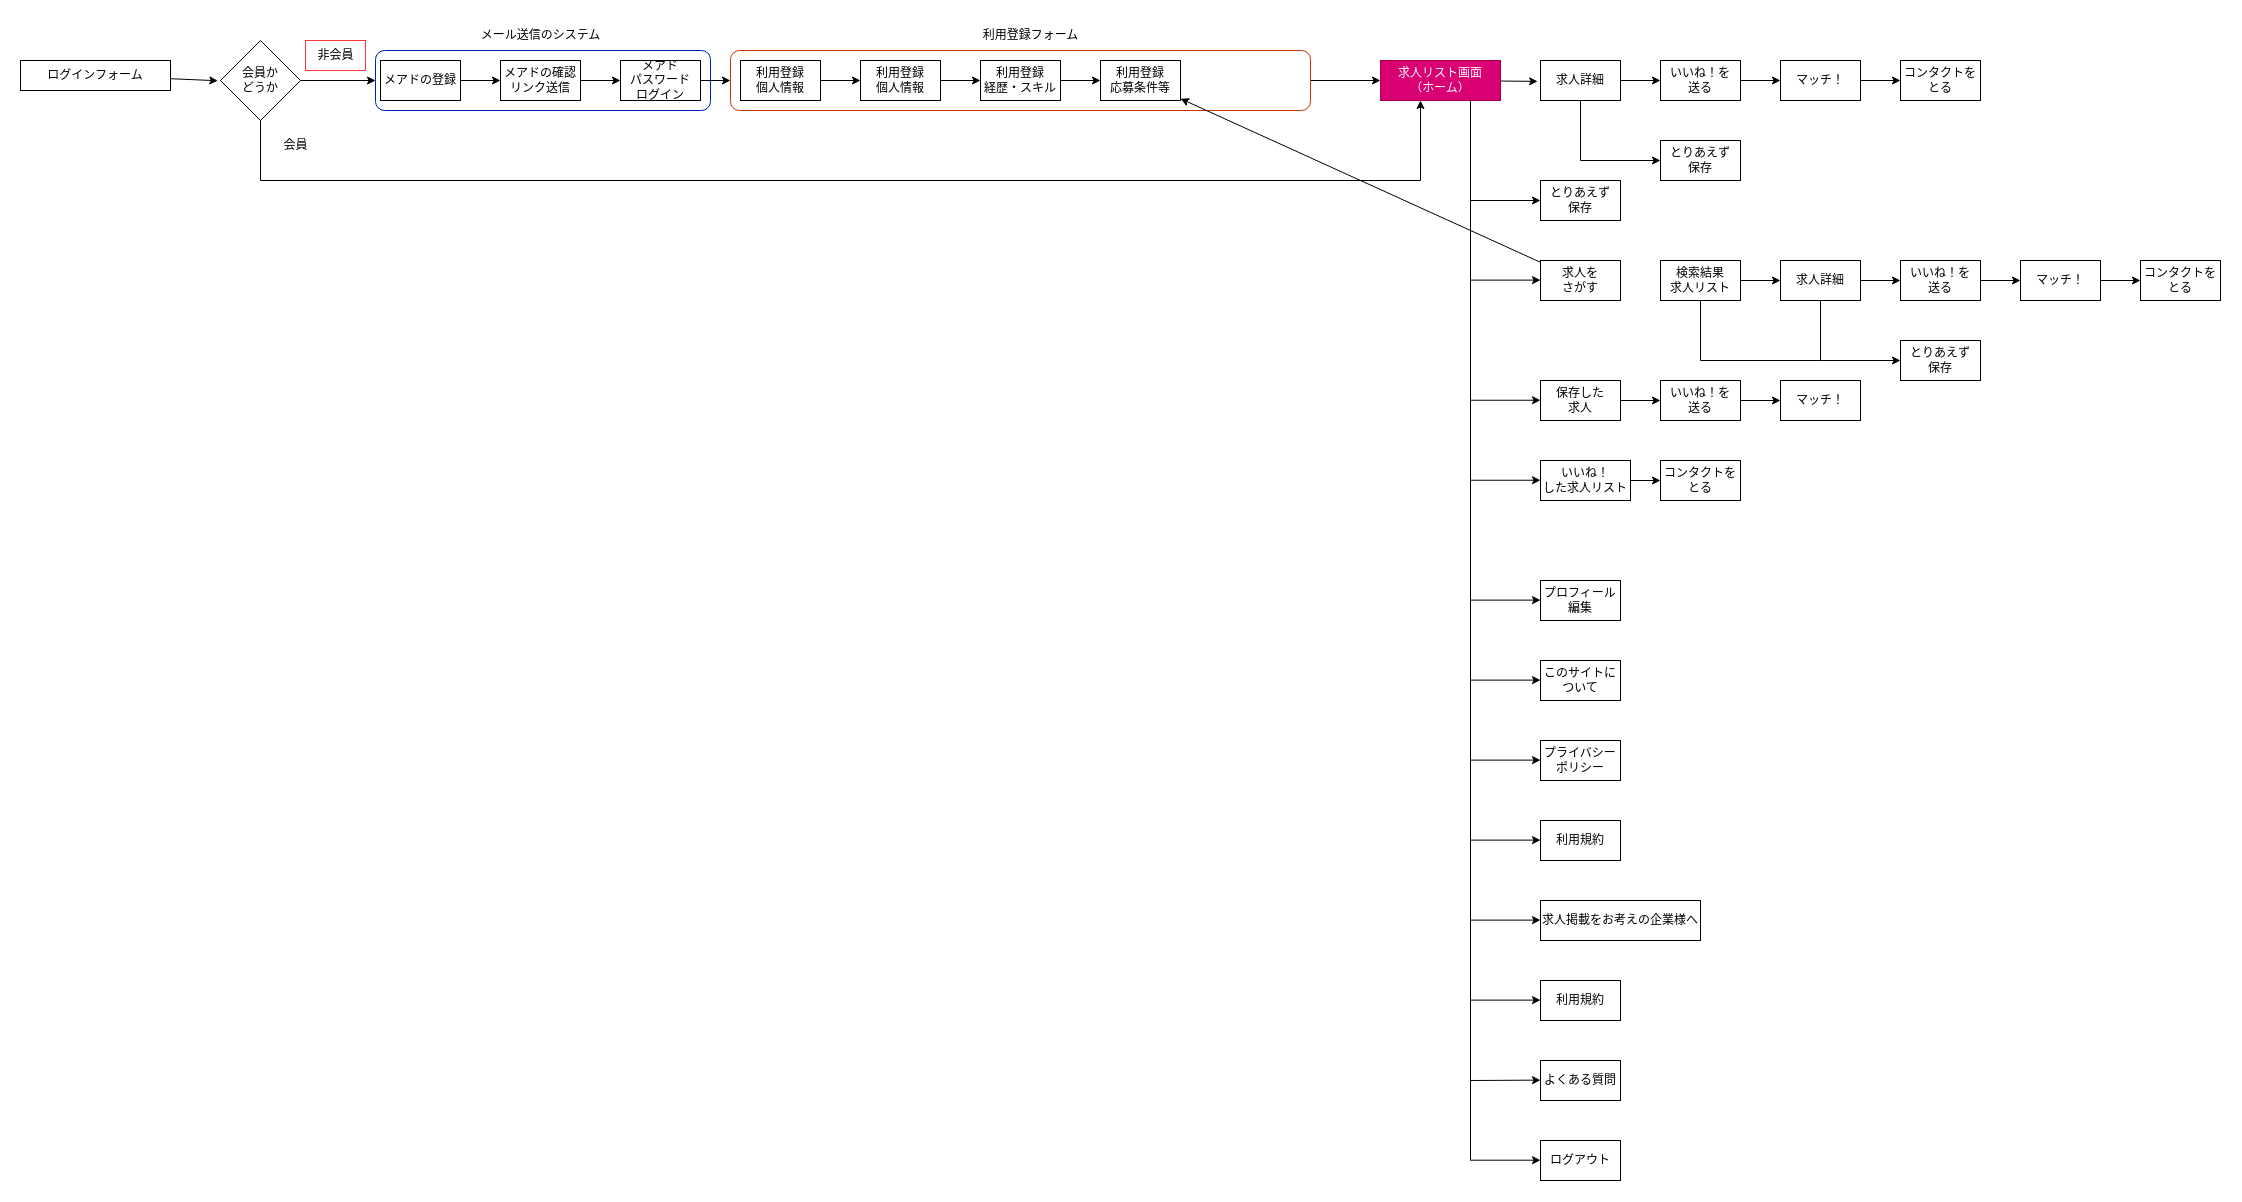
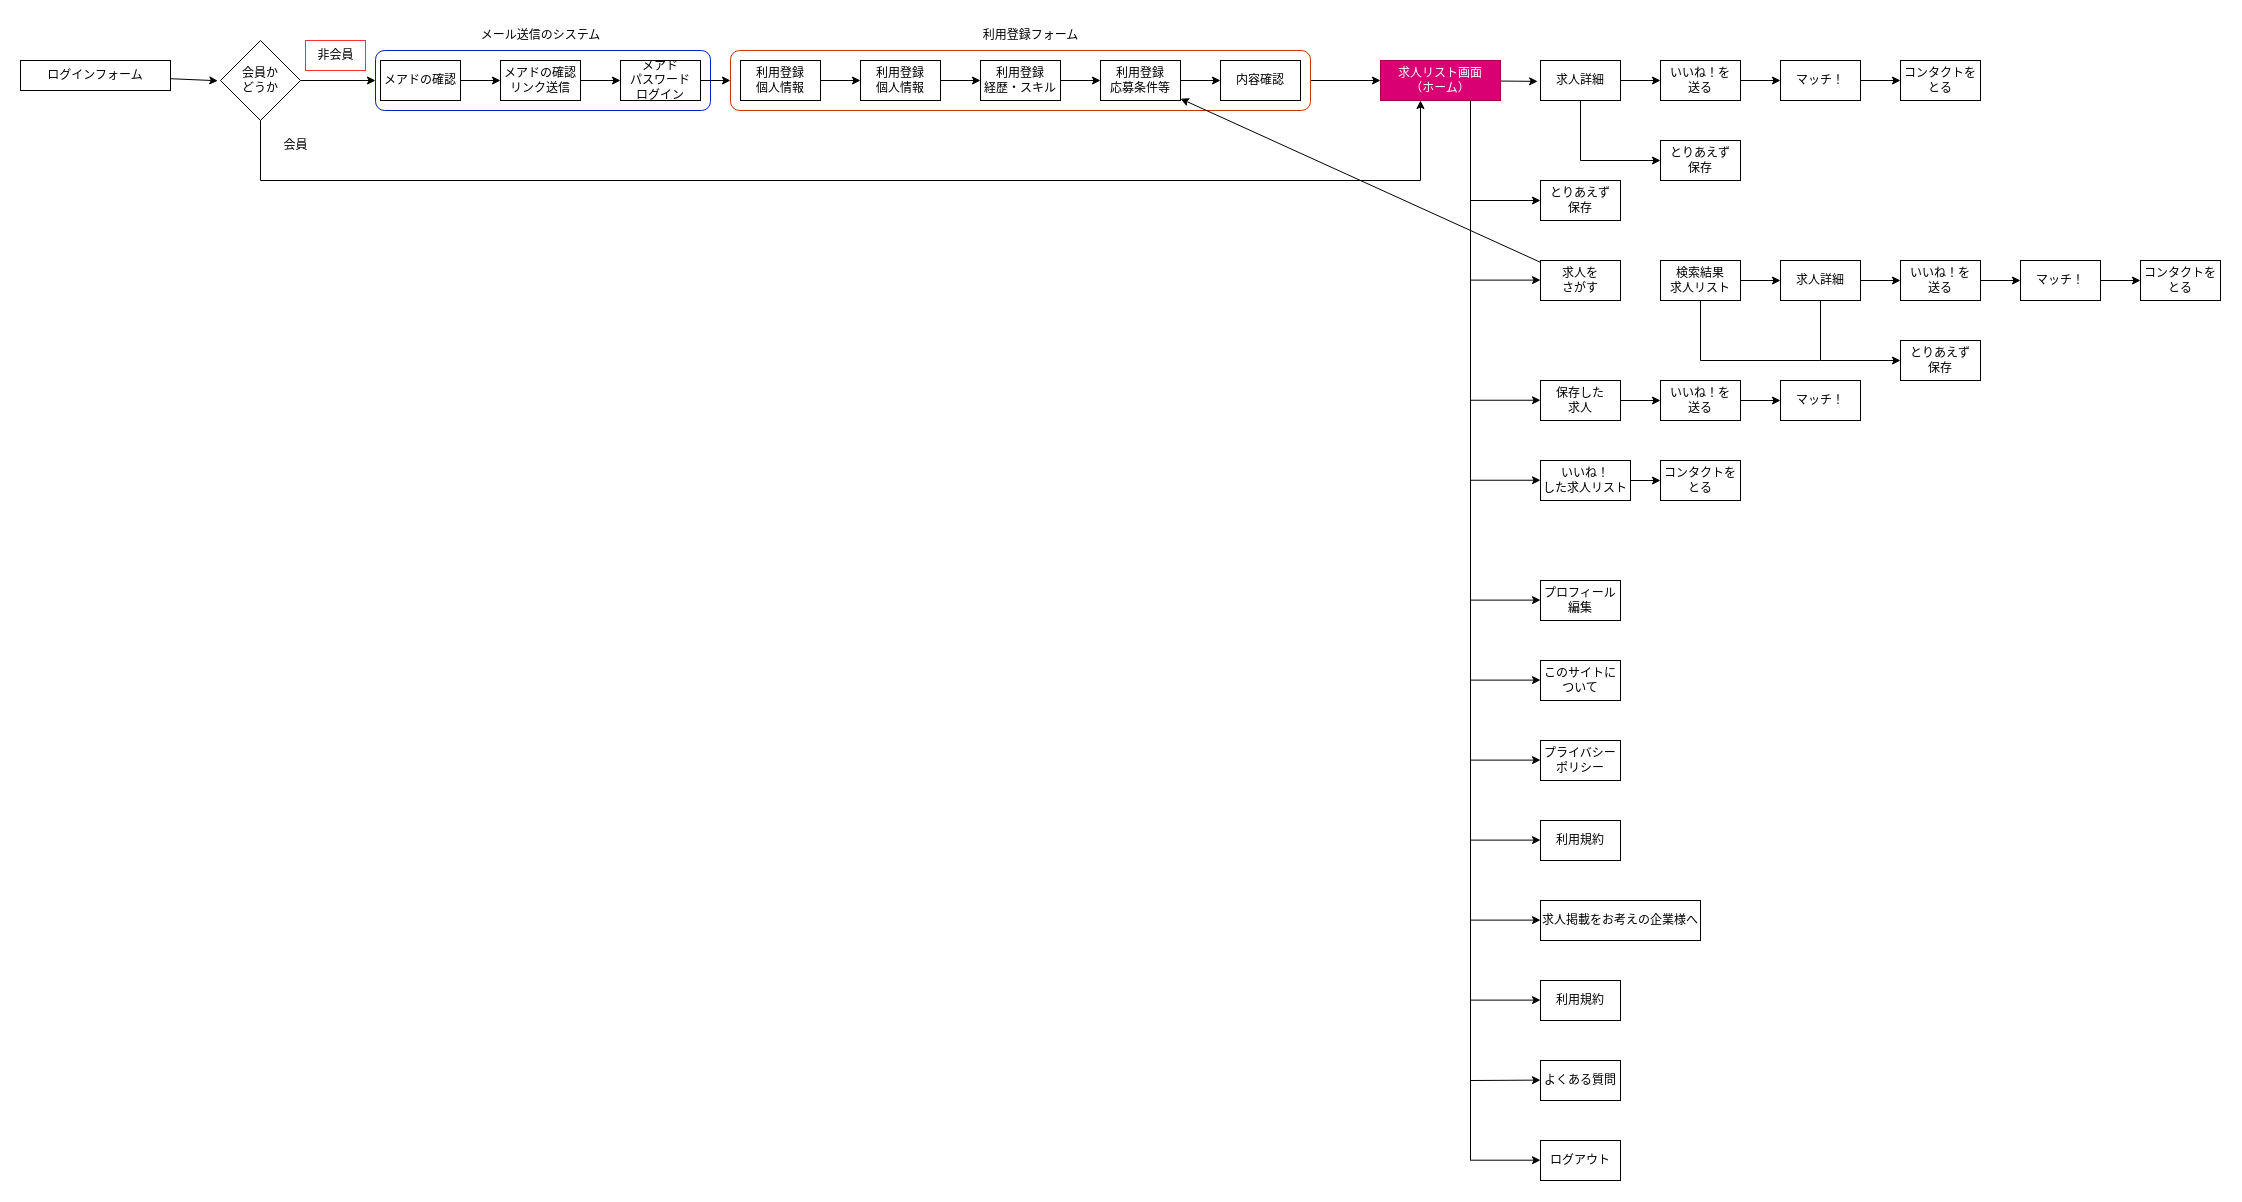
(421, 81) -> (421, 81)
none -> (1197, 81)
none -> (1261, 81)
